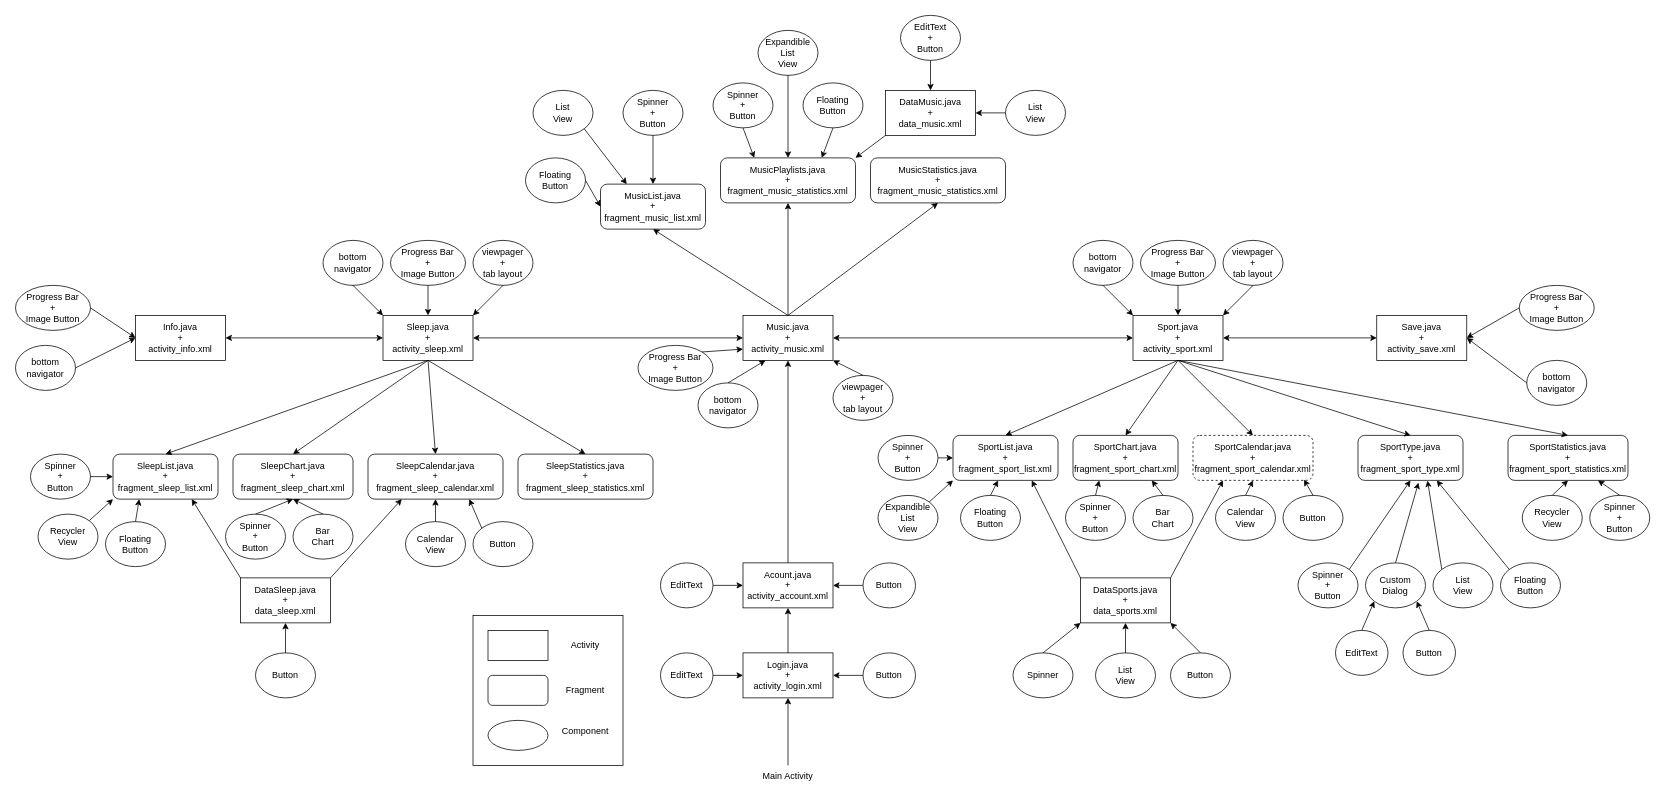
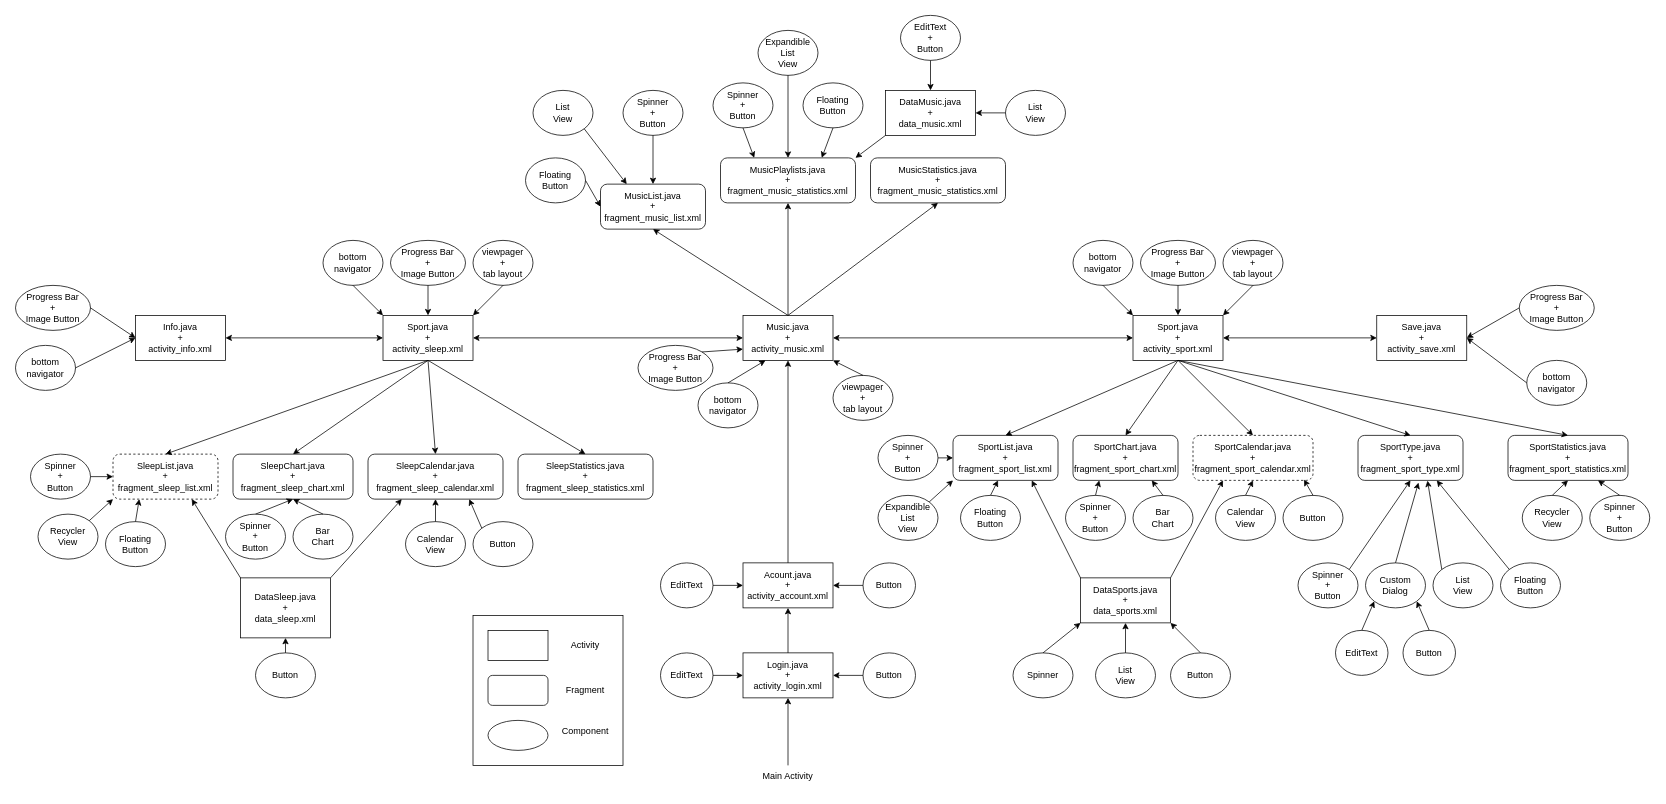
(428, 338) -> (428, 338)
(165, 477) -> (165, 477)
(285, 600) -> (285, 608)
